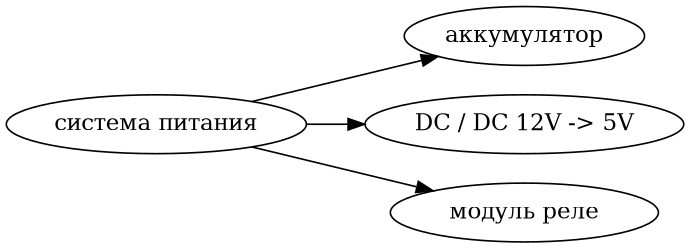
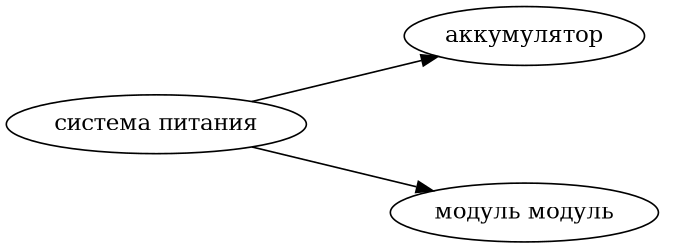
(524, 124) -> none
(524, 213) -> (524, 213)
